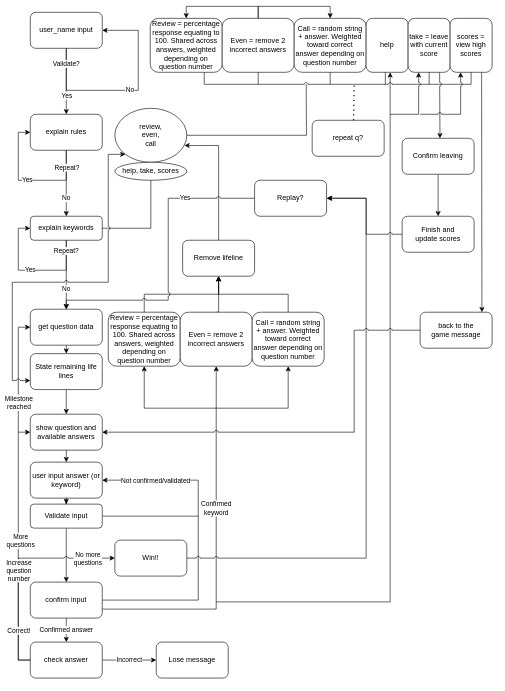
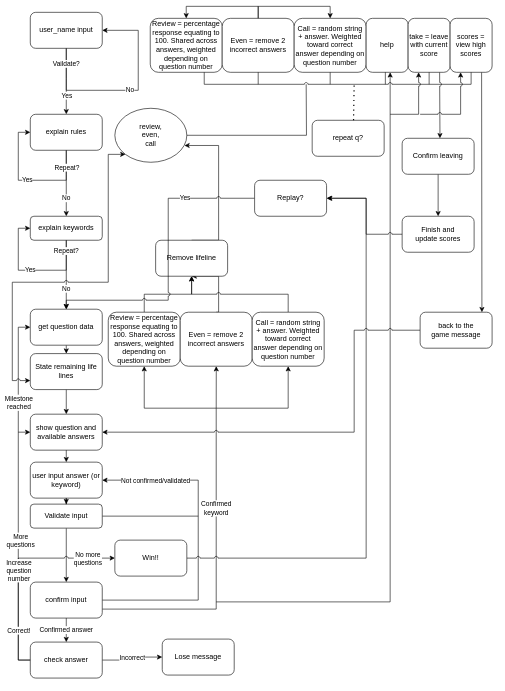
(151, 171) -> none
(151, 228) -> none
(219, 258) -> (192, 258)
(192, 660) -> (198, 657)
